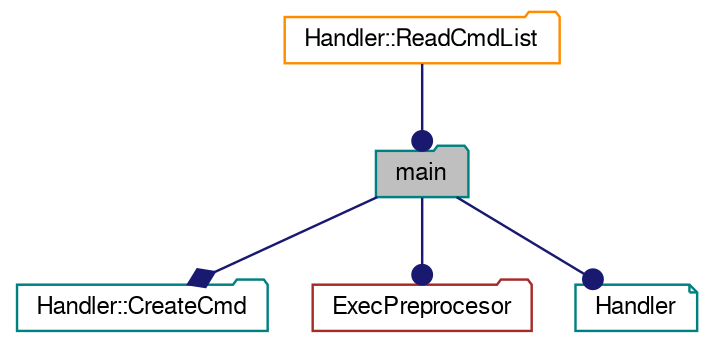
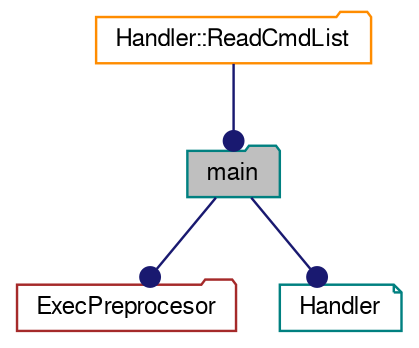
(142, 308) -> none
